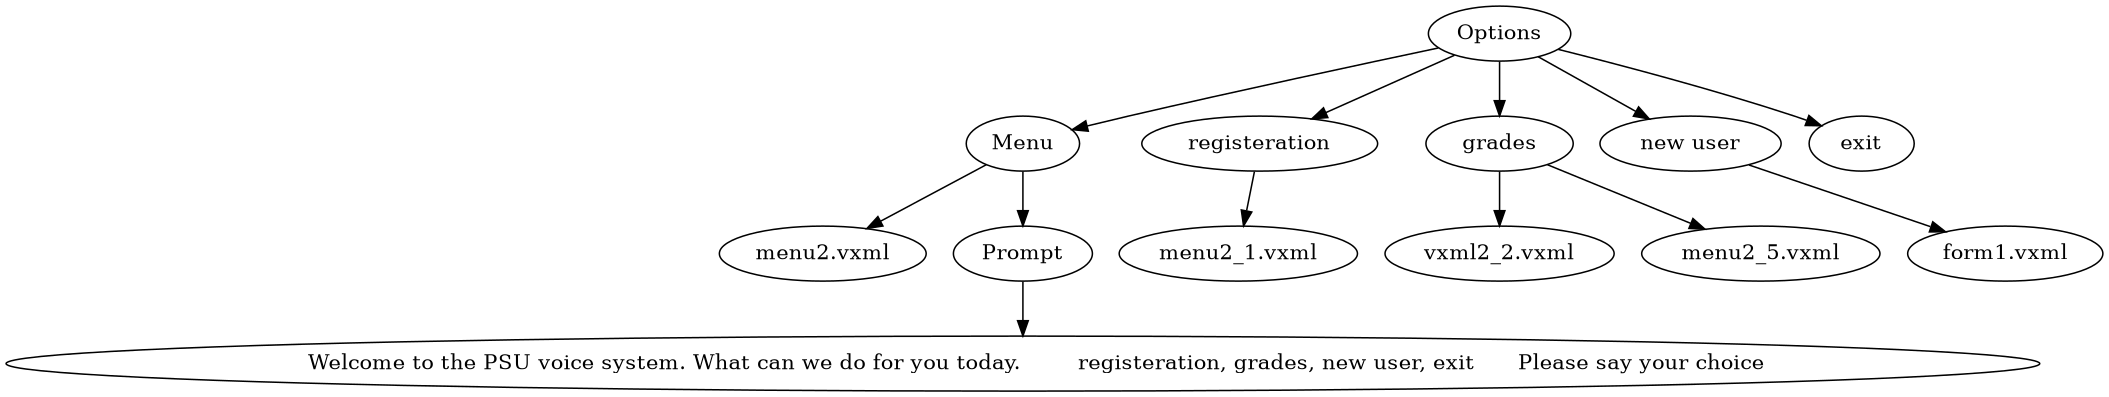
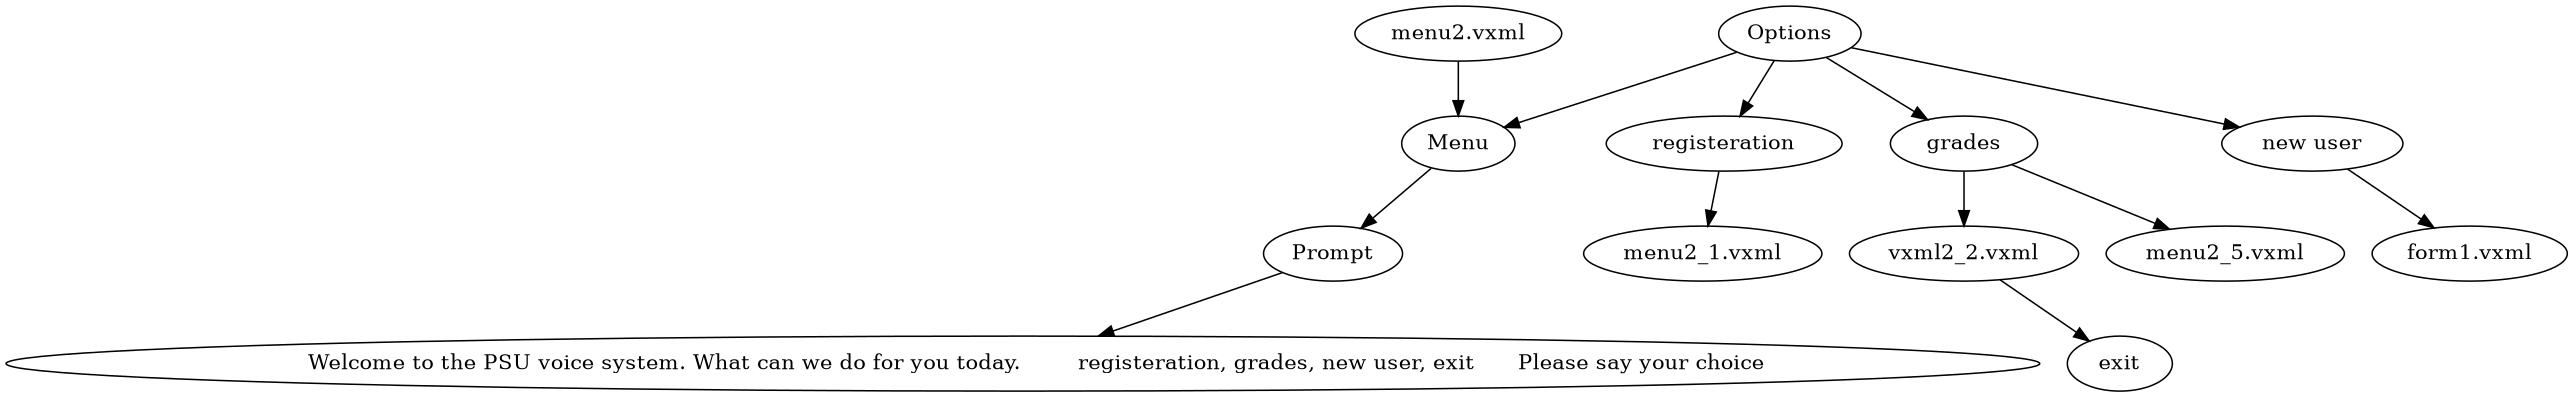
(1683, 82) -> (2038, 306)
(933, 193) -> (1458, 81)
